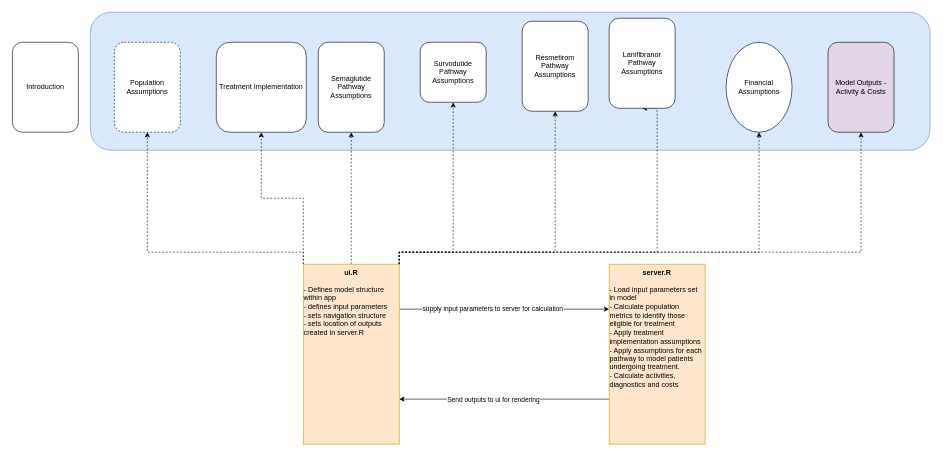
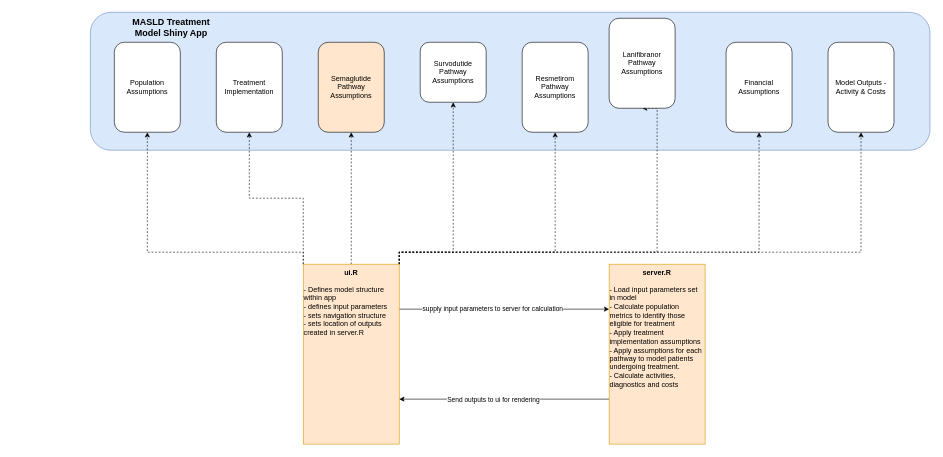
none -> (171, 27)
(555, 66) -> (555, 87)
(45, 87) -> none
(147, 87) -> (147, 87)
(261, 87) -> (249, 87)
(351, 87) -> (351, 87)
(759, 87) -> (759, 87)
(861, 87) -> (861, 87)
